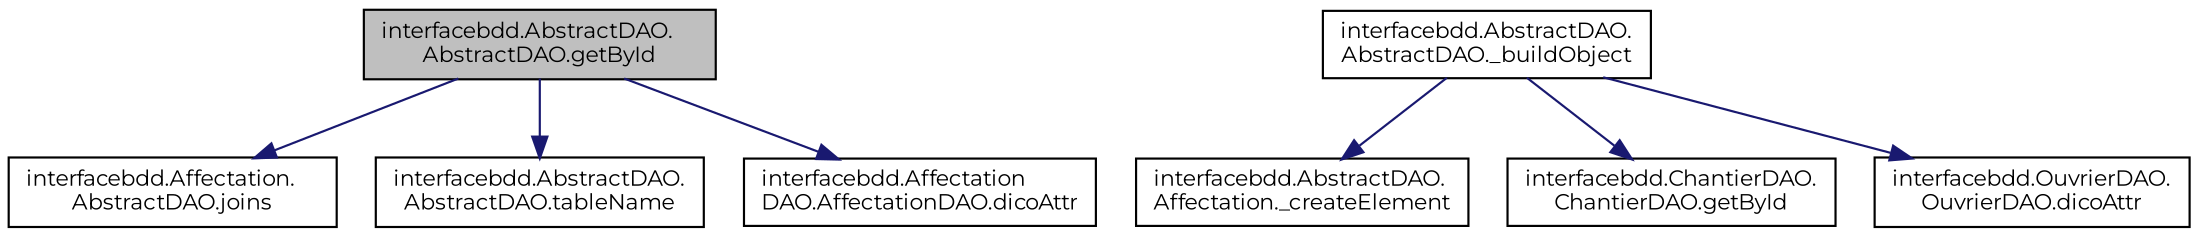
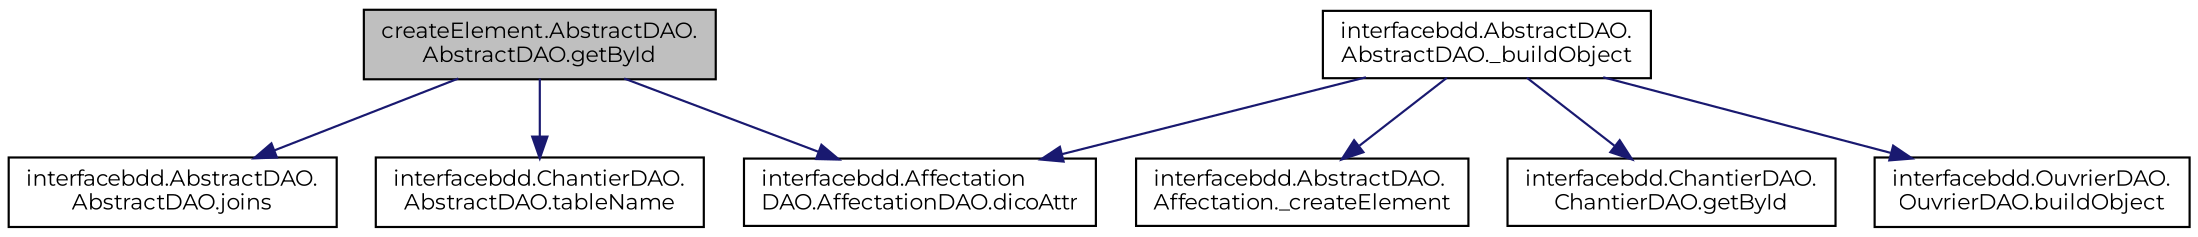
(540, 45) -> (540, 45)
none -> (1214, 116)
(173, 192) -> (173, 192)
(540, 192) -> (540, 192)
(2032, 192) -> (2032, 192)
